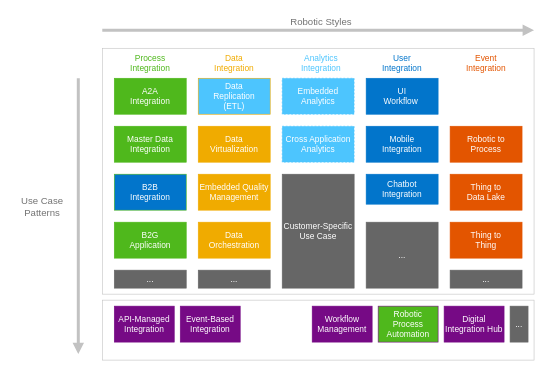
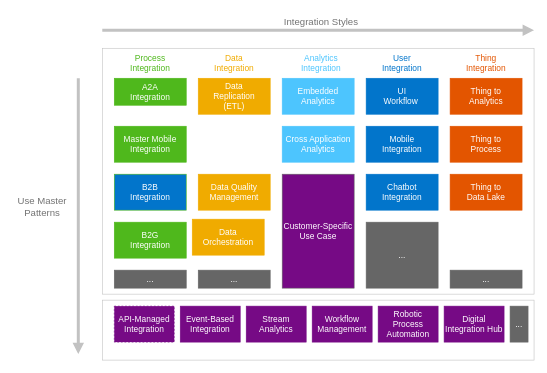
(321, 21) -> (321, 21)
(486, 63) -> (486, 63)
(150, 96) -> (150, 92)
(234, 96) -> (234, 96)
(318, 96) -> (318, 96)
none -> (486, 96)
(150, 144) -> (150, 144)
(234, 144) -> none
(318, 144) -> (318, 144)
(486, 144) -> (486, 144)
(402, 189) -> (402, 192)
(234, 192) -> (234, 192)
(42, 207) -> (42, 207)
(318, 231) -> (318, 231)
(150, 240) -> (150, 240)
(234, 240) -> (228, 237)
(486, 240) -> none
(144, 324) -> (144, 324)
none -> (276, 324)
(408, 324) -> (408, 324)
